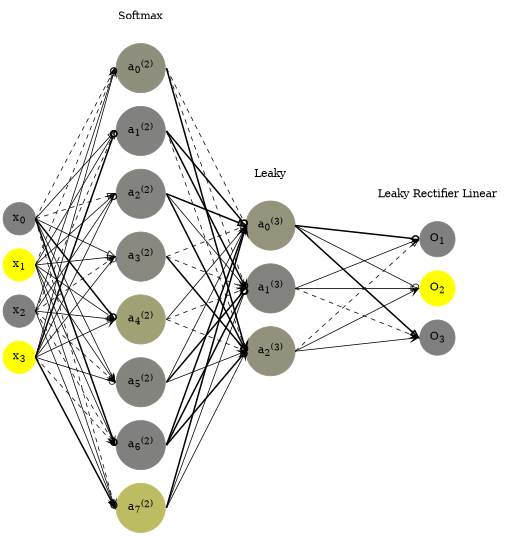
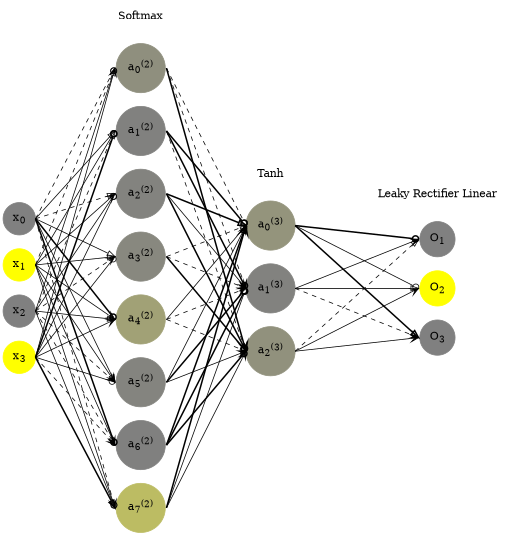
(271, 174) -> (271, 174)
